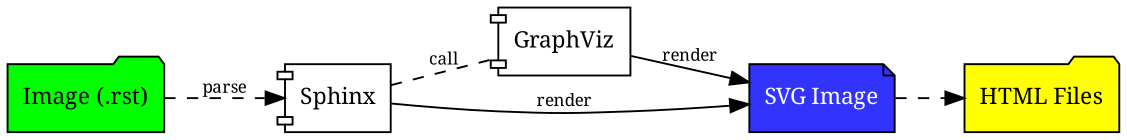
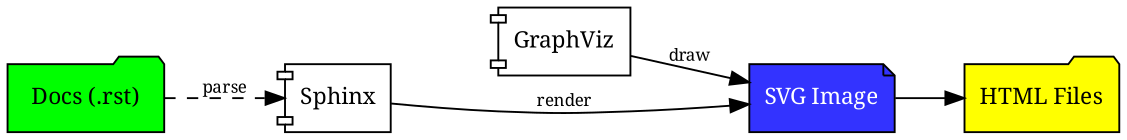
(690, 57) -> (690, 57)
(444, 72) -> none
(86, 98) -> (86, 98)
(920, 98) -> (920, 98)
